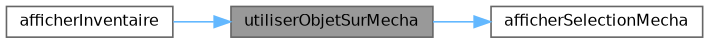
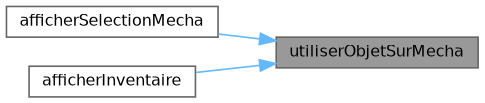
(453, 22) -> (239, 36)
